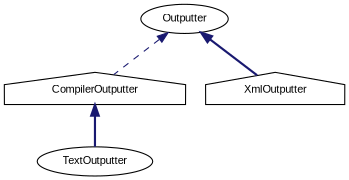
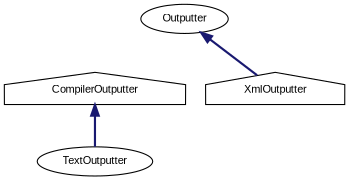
(136, 57) -> none
